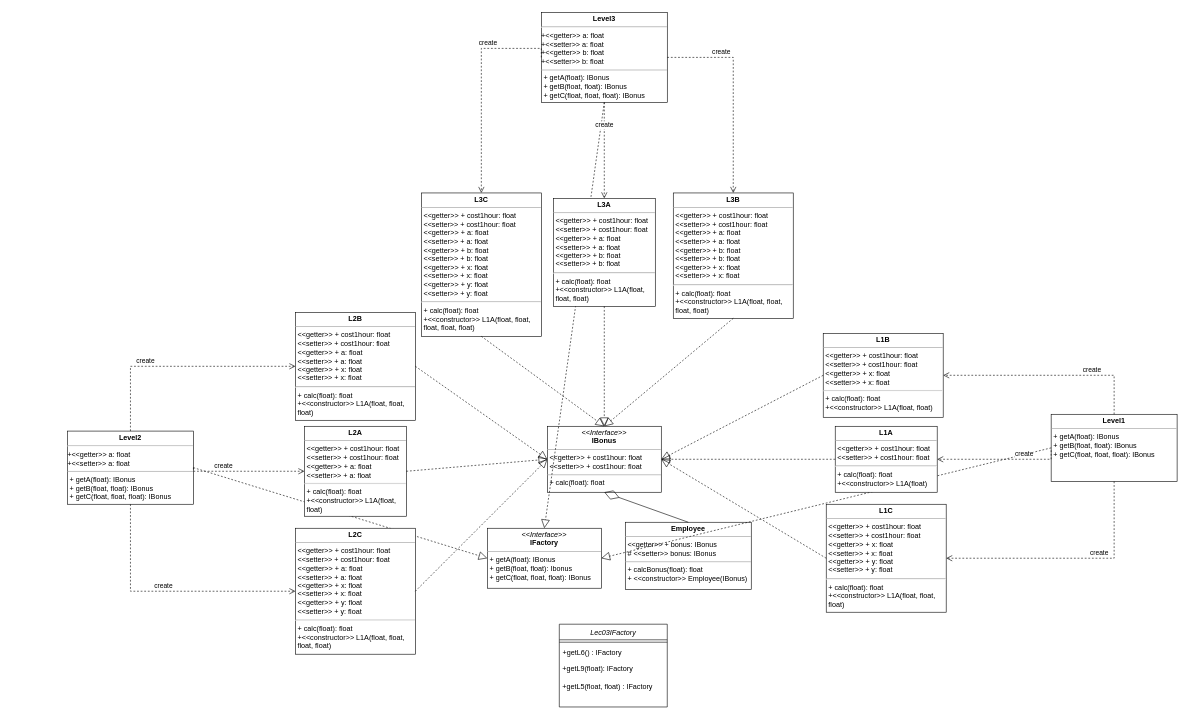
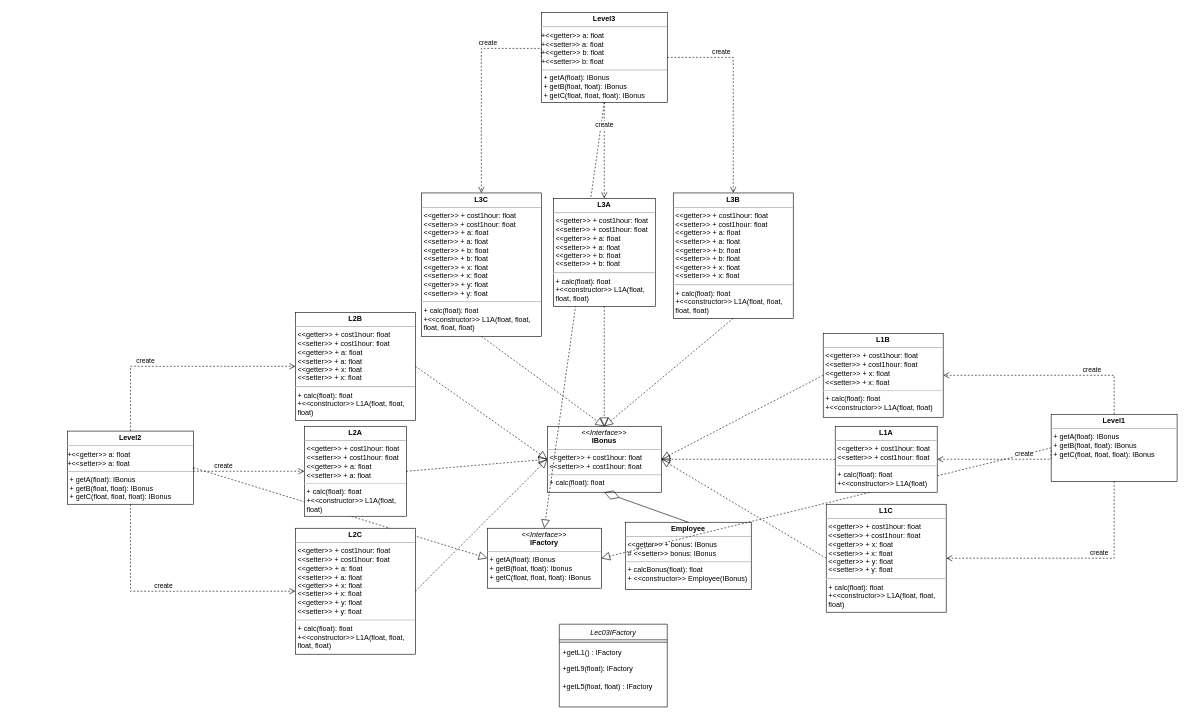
(598, 653) -> (598, 653)
